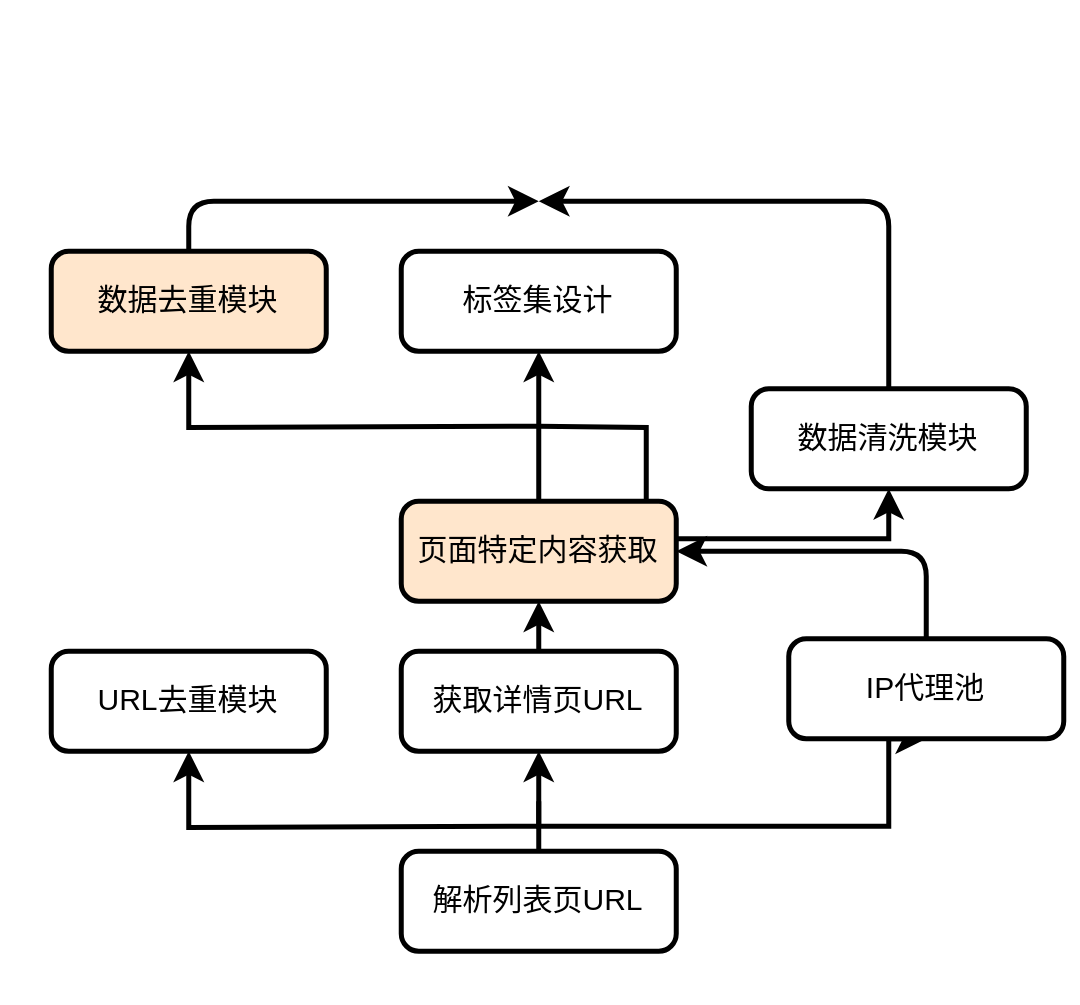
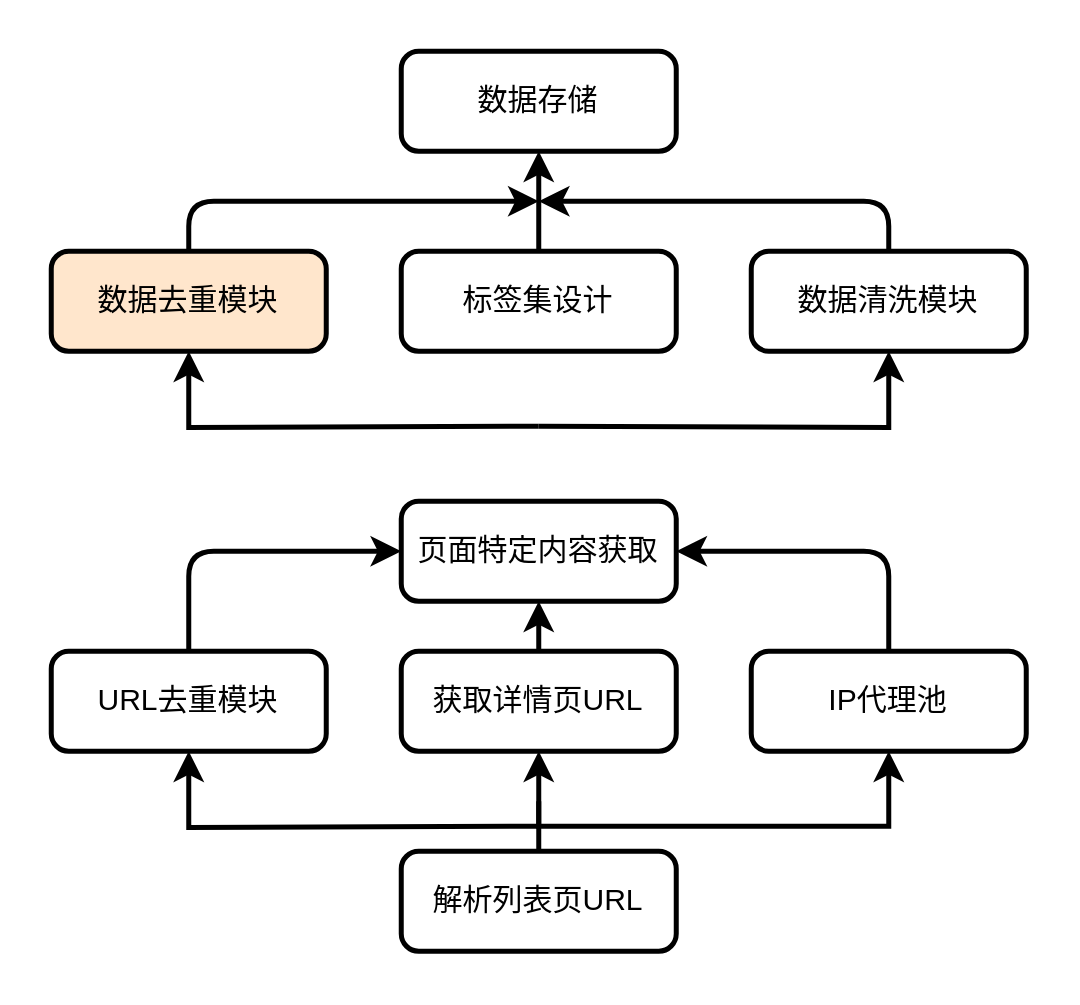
none -> (539, 101)
none -> (539, 211)
(889, 439) -> (889, 301)
(539, 466) -> none
none -> (243, 551)
(539, 551) -> (539, 551)
(926, 689) -> (889, 701)
